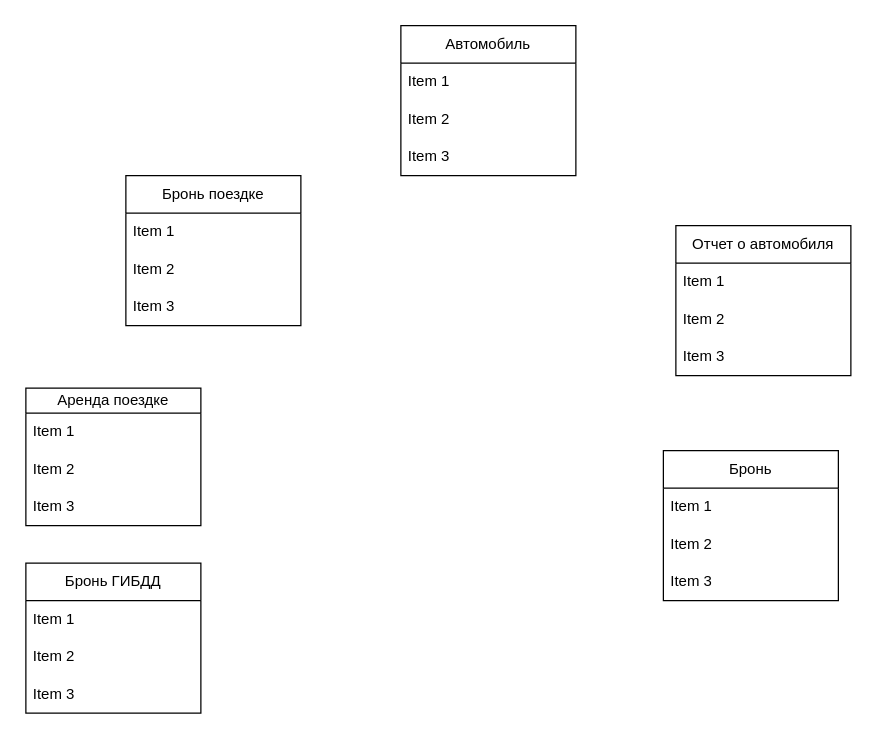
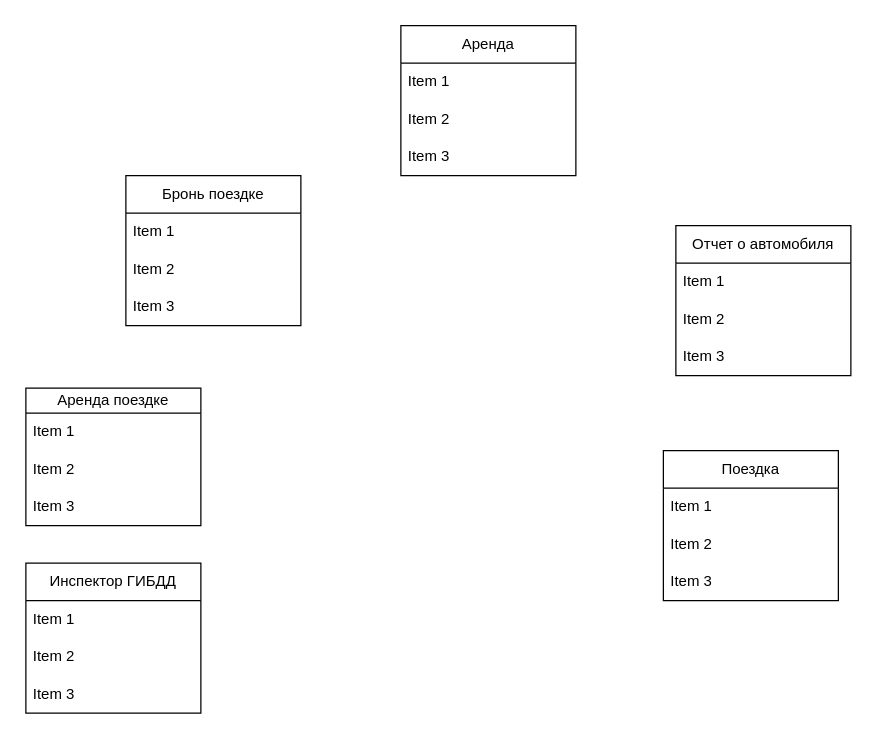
(488, 44) -> (488, 44)
(751, 469) -> (751, 469)
(113, 582) -> (113, 582)
